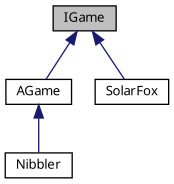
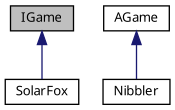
(58, 61) -> none
